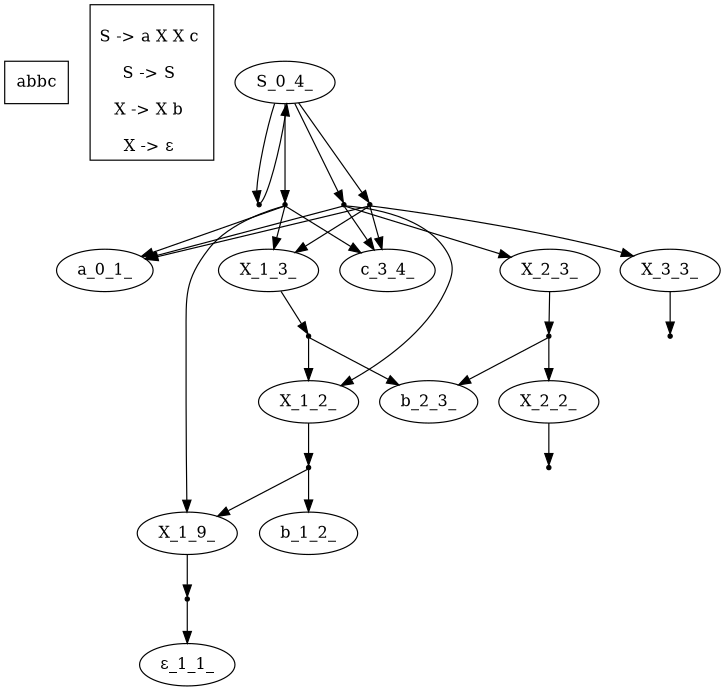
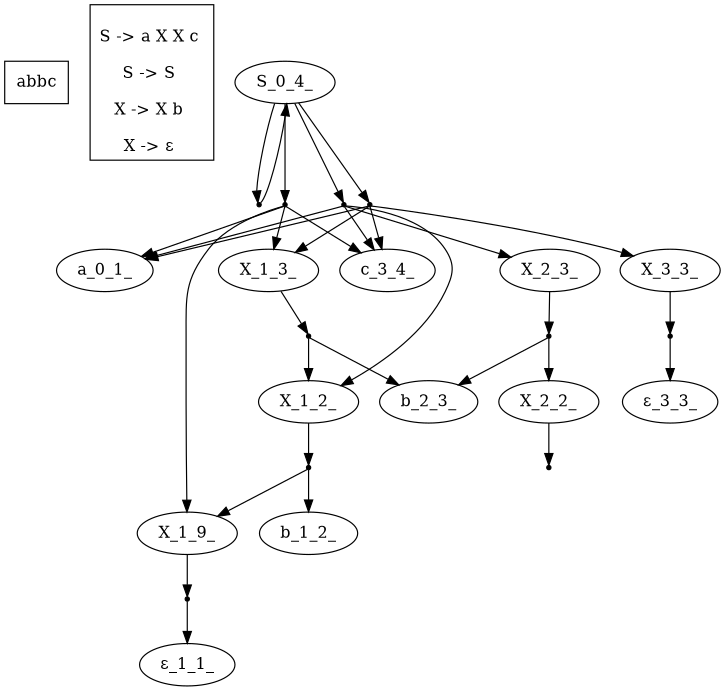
none -> (670, 402)
